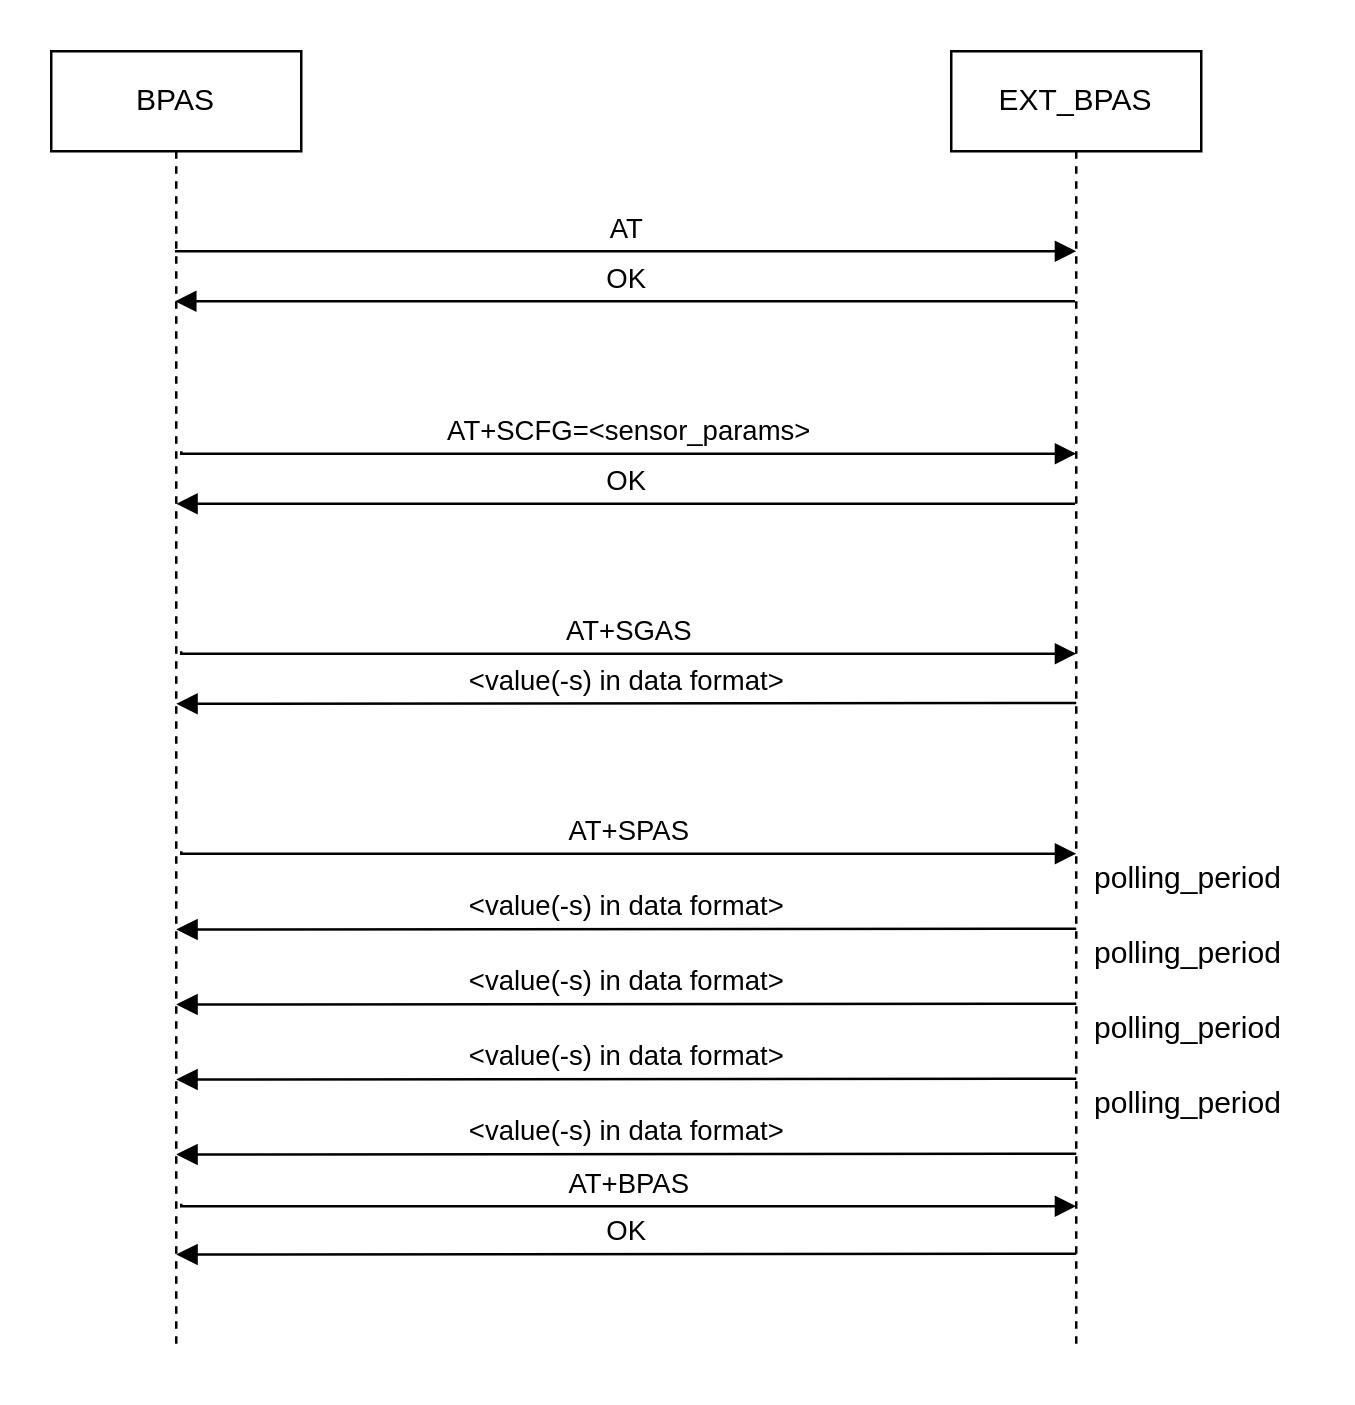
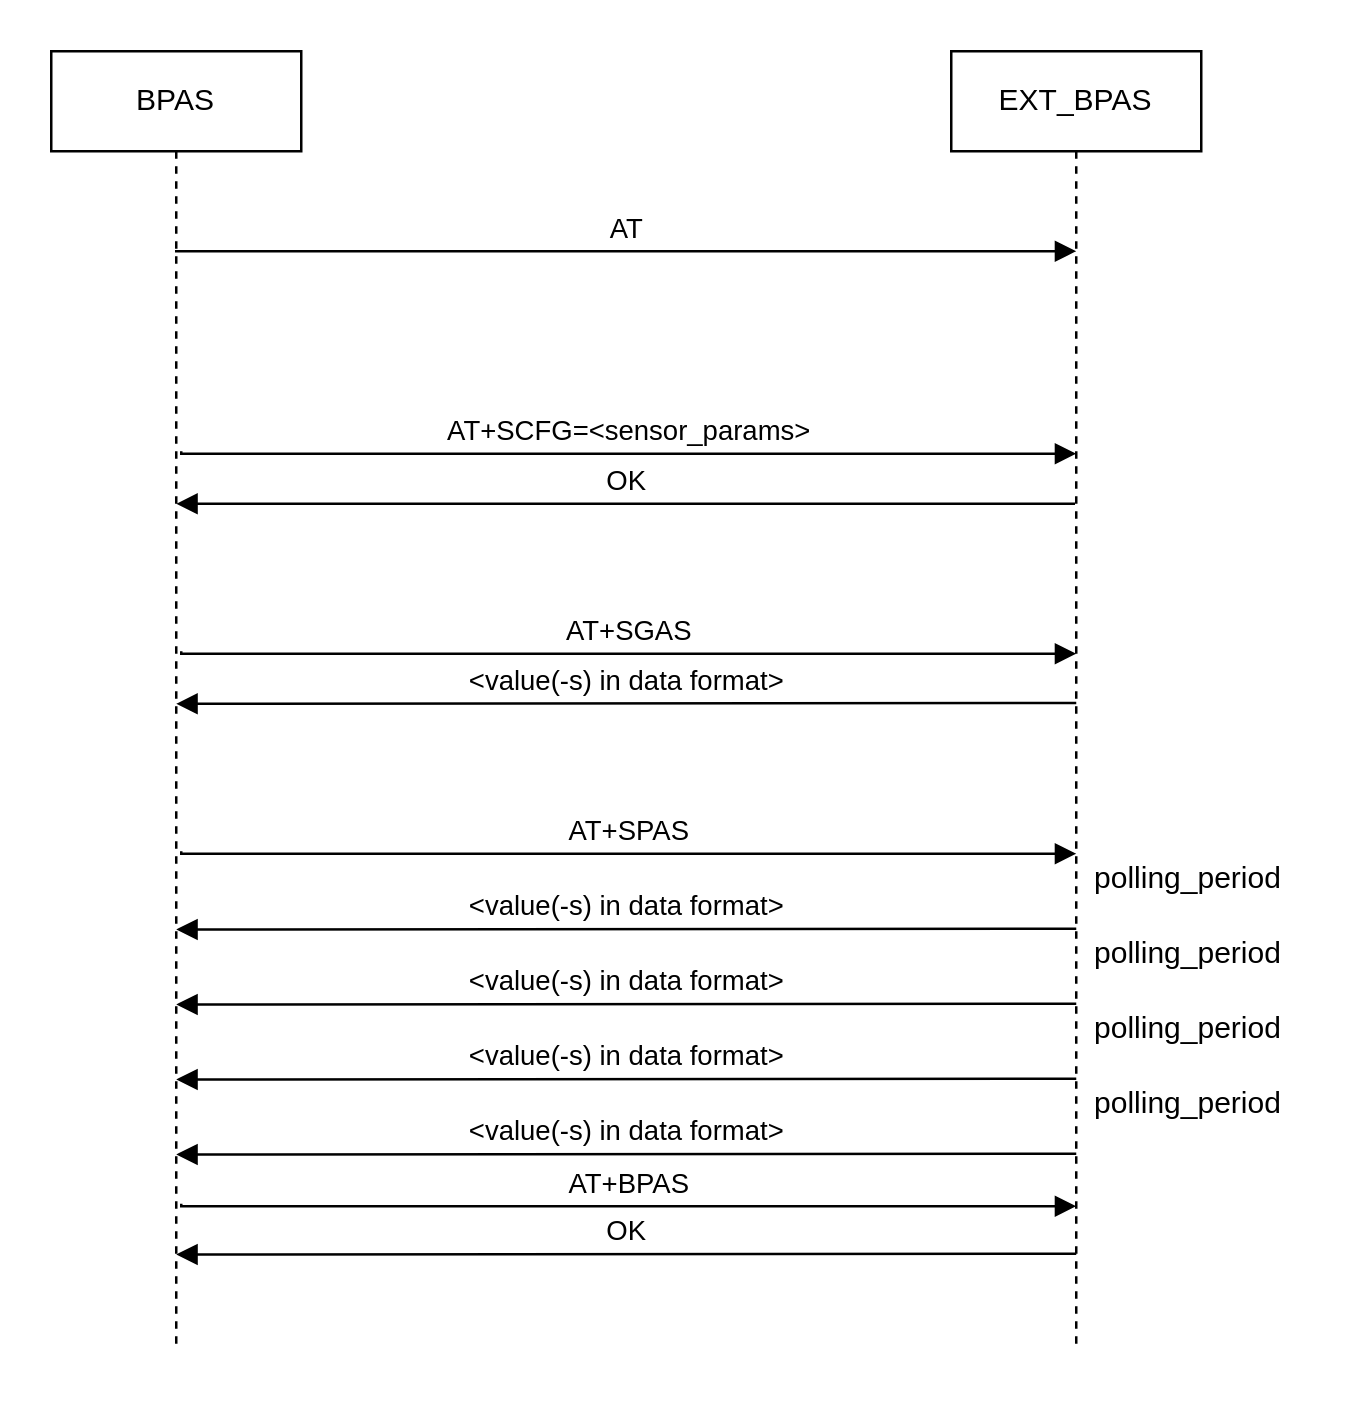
(634, 301) -> none
